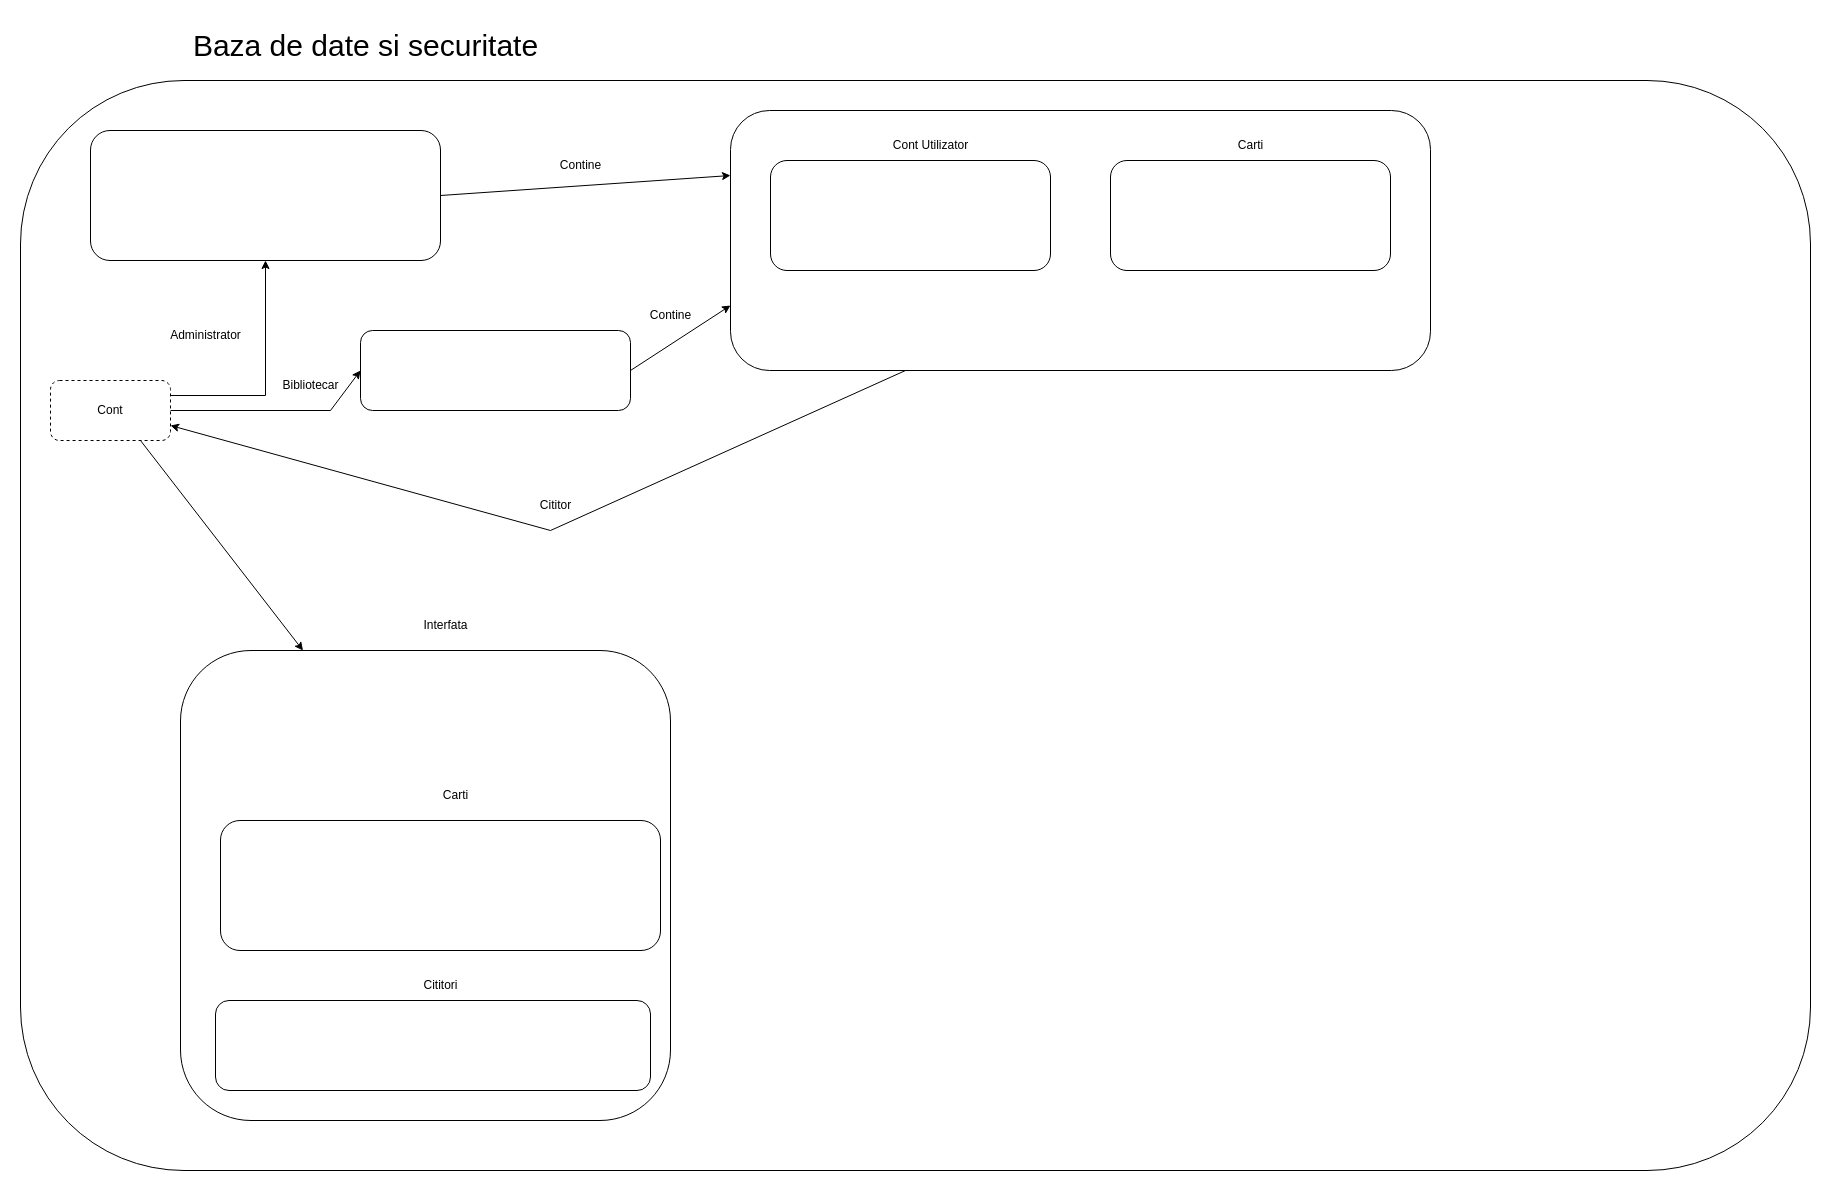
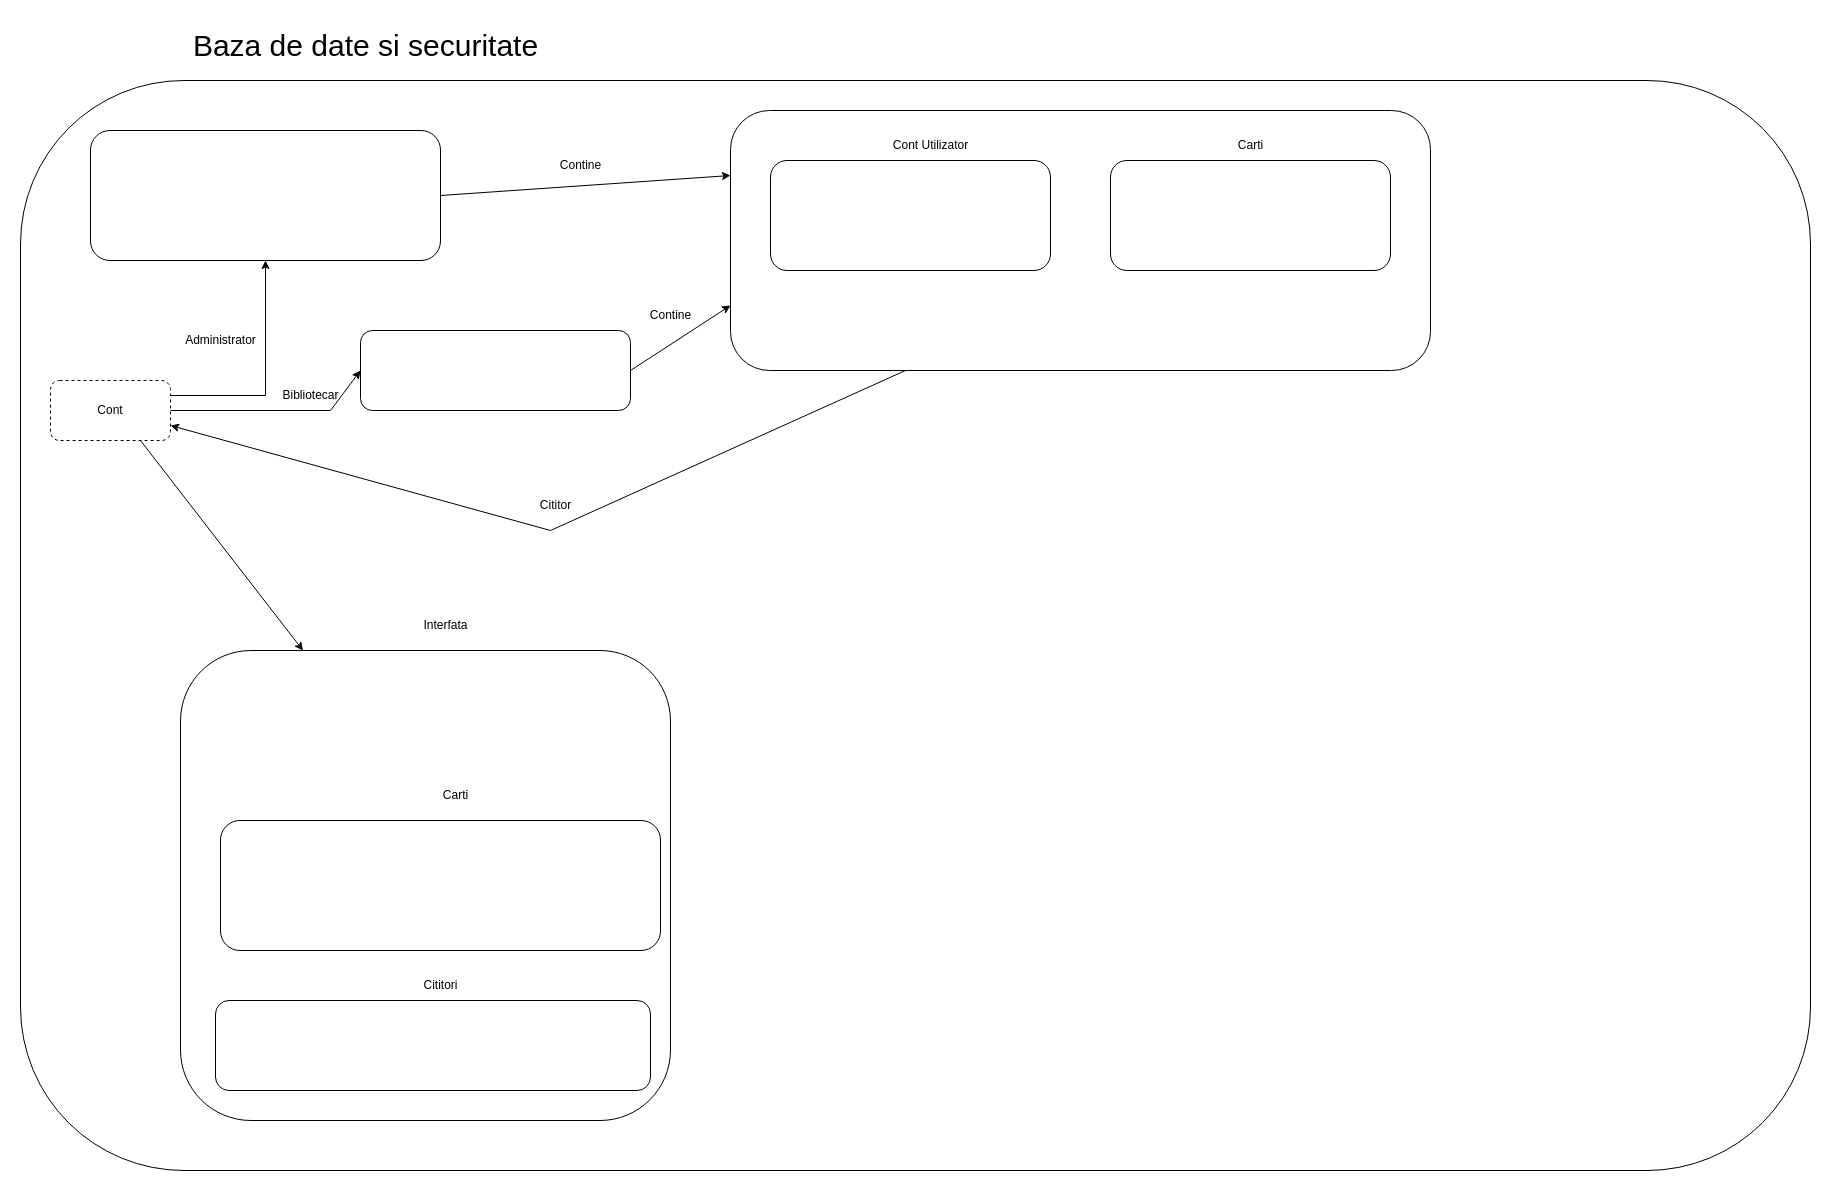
(206, 336) -> (221, 341)
(311, 386) -> (311, 396)
